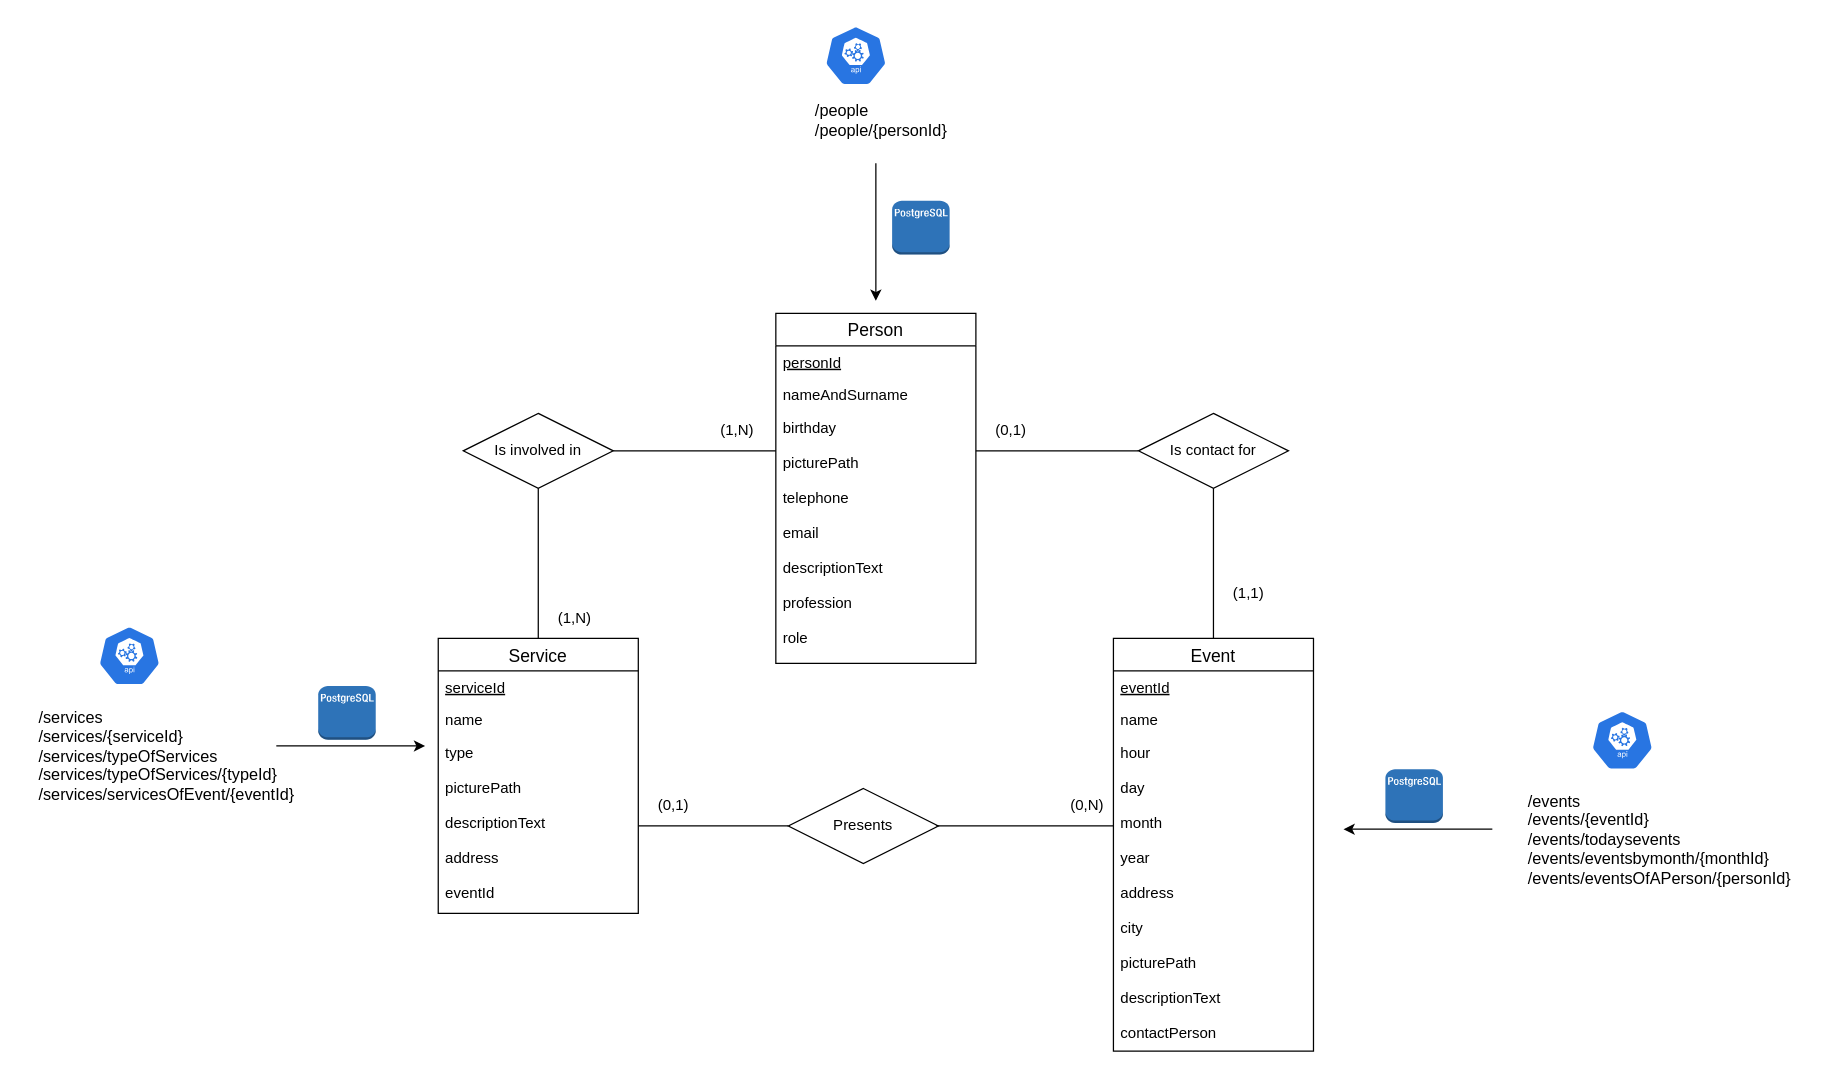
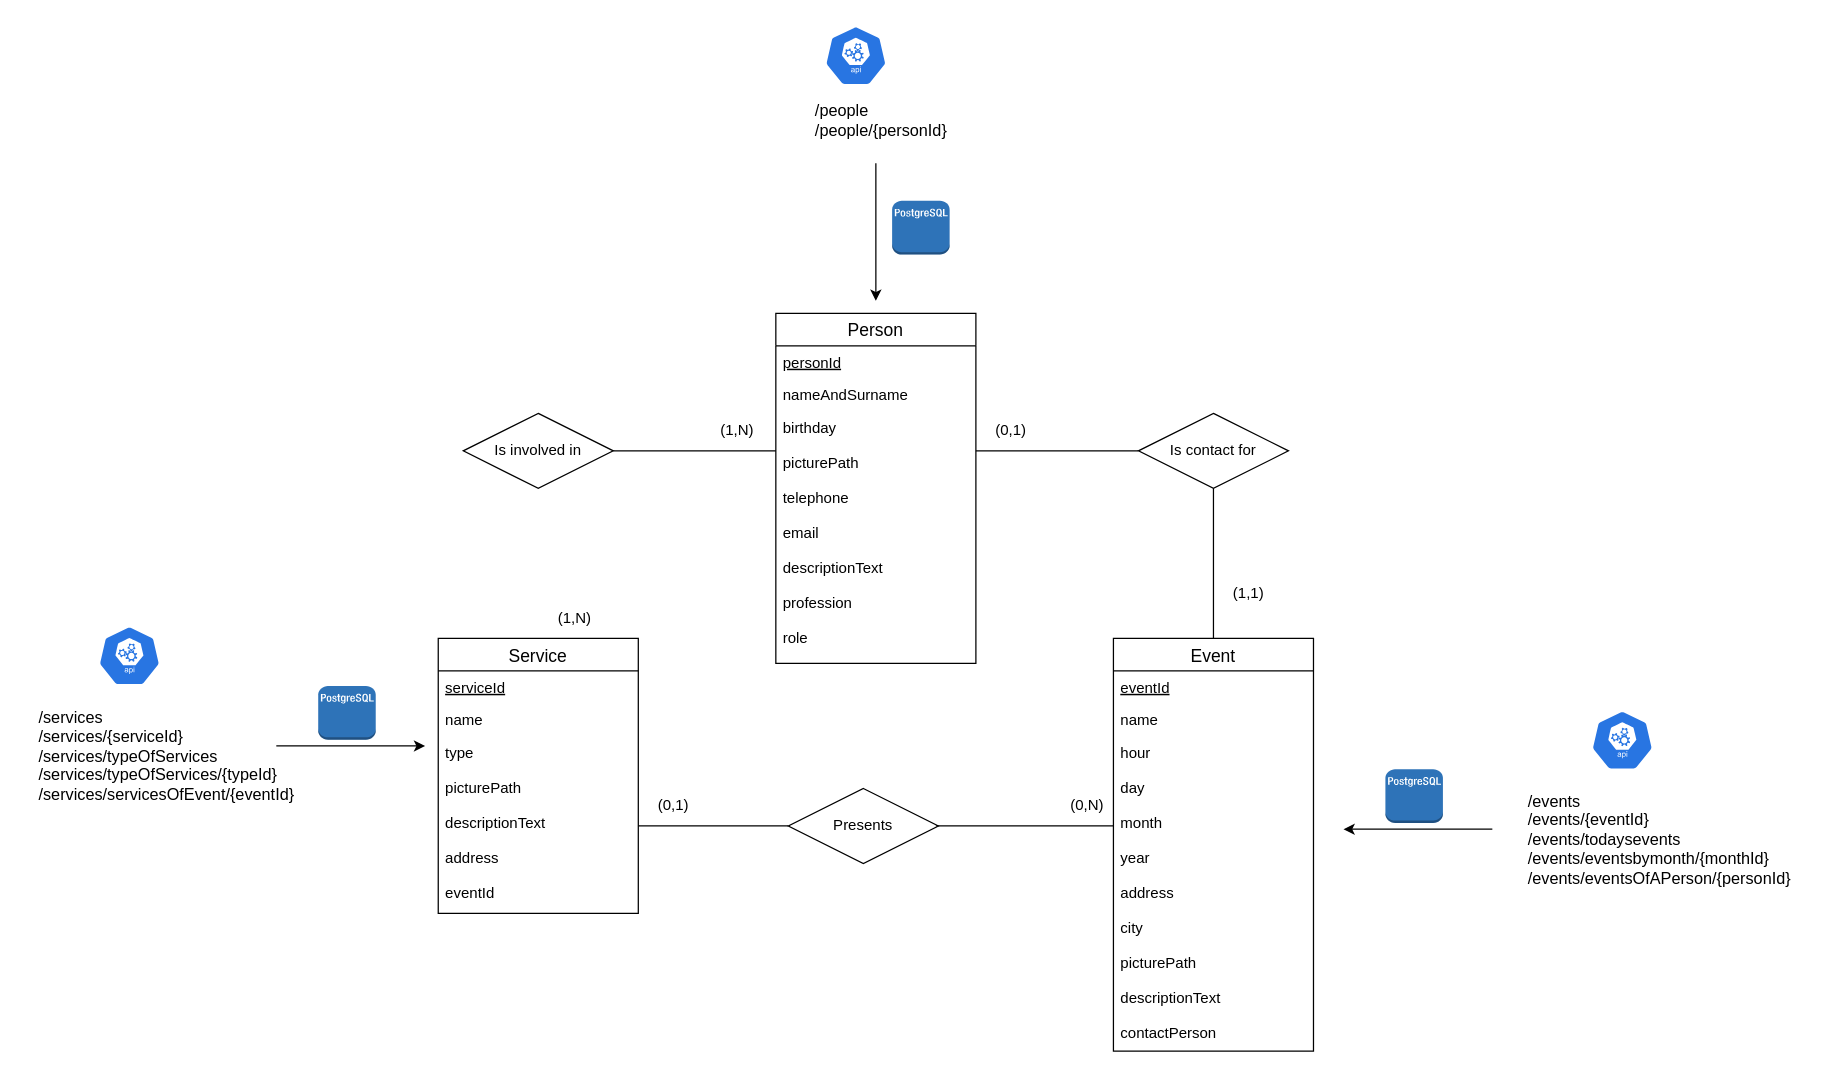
(538, 563) -> none
